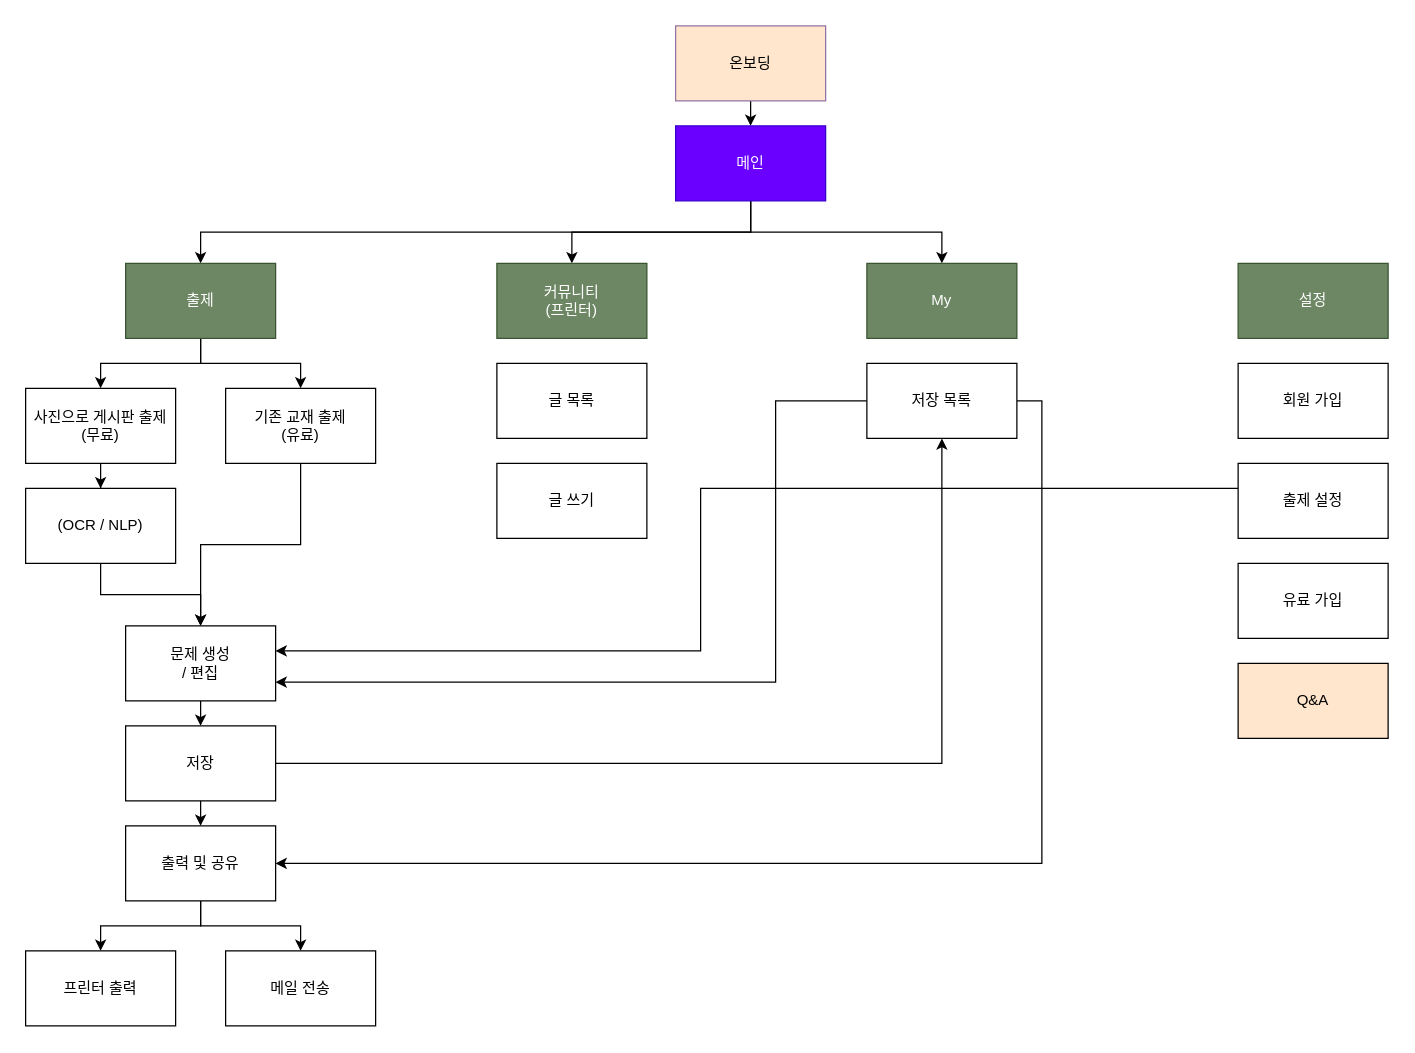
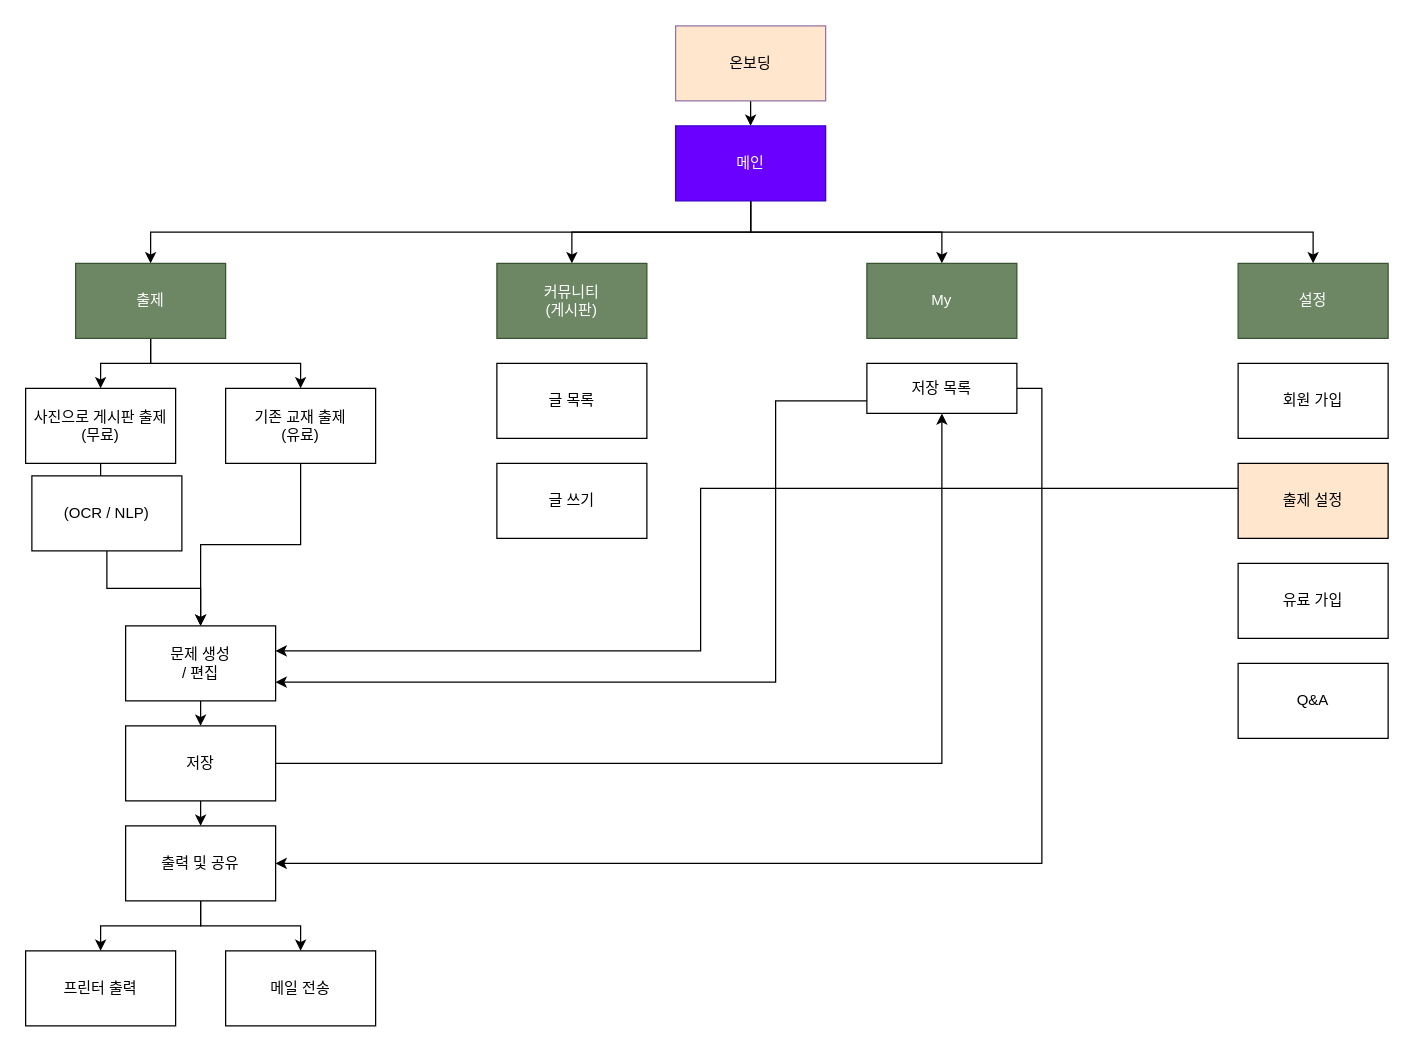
none -> (1140, 232)
(201, 301) -> (151, 301)
(572, 301) -> (572, 301)
(942, 401) -> (942, 388)
(1313, 501) -> (1313, 501)
(101, 526) -> (107, 513)
(1313, 701) -> (1313, 701)
